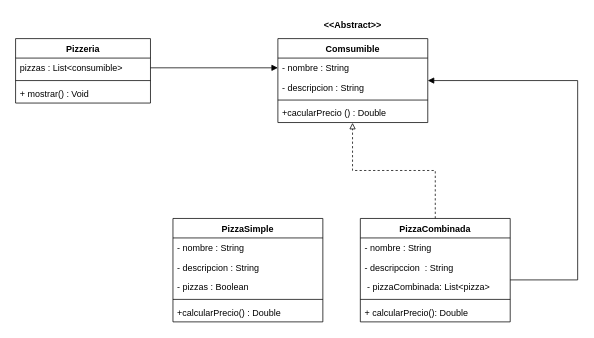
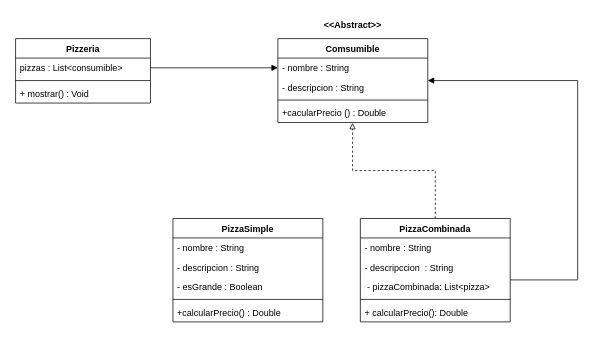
(215, 287) -> (222, 287)
